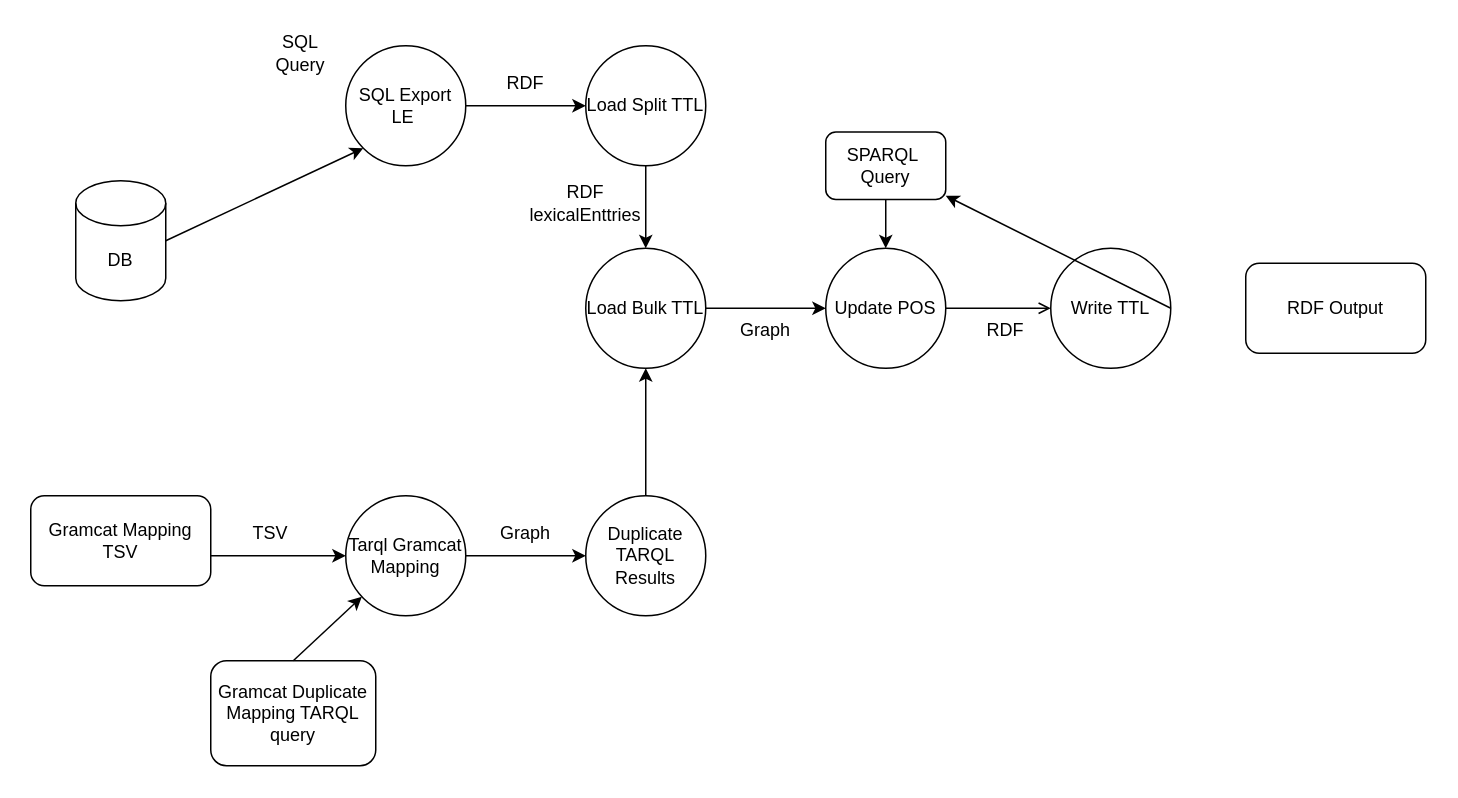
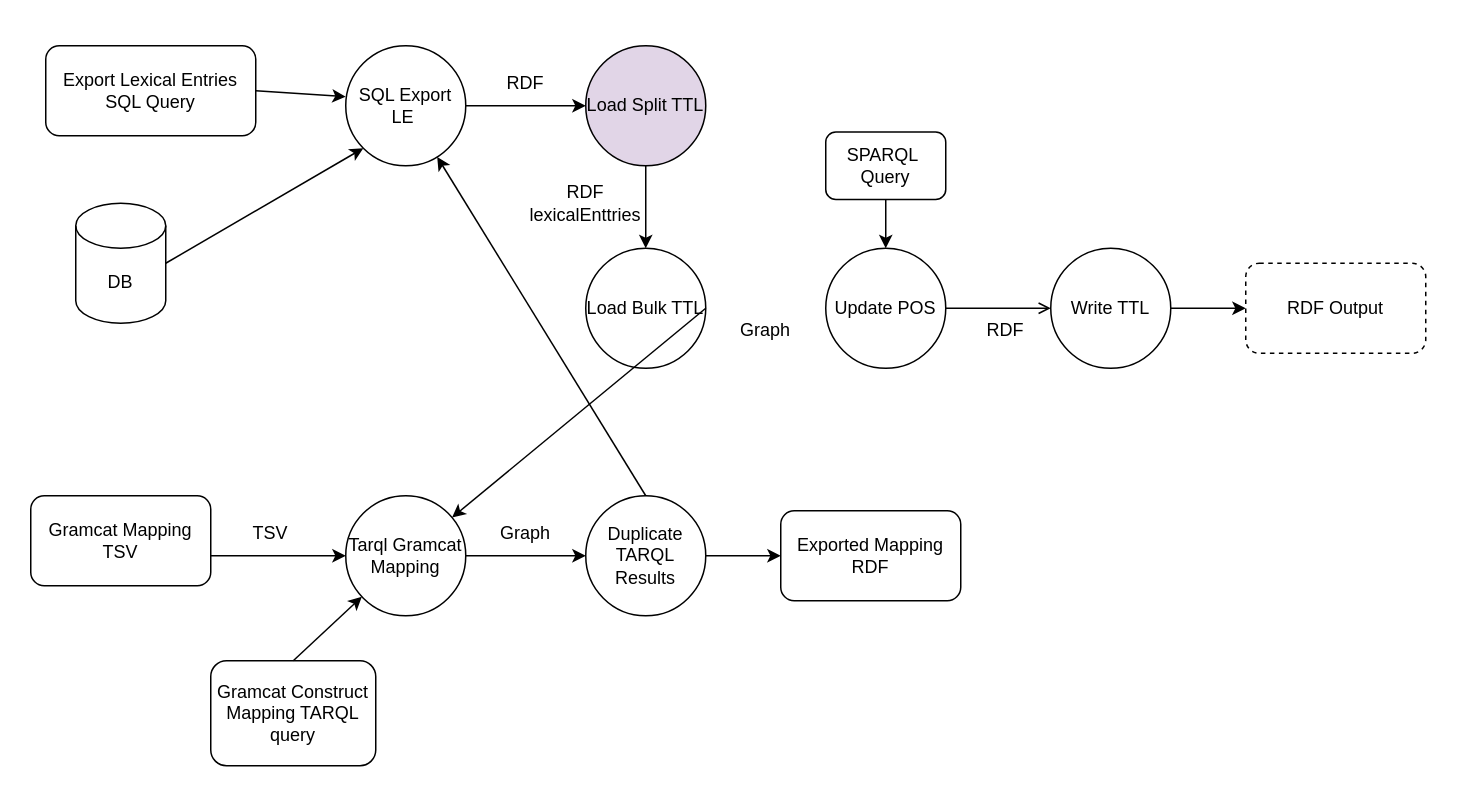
(301, 53) -> none
none -> (151, 91)
none -> (296, 93)
(646, 106) -> (646, 106)
(121, 241) -> (121, 263)
(1063, 254) -> (1203, 308)
(761, 308) -> (583, 410)
(1336, 308) -> (1336, 308)
(646, 437) -> (544, 330)
none -> (738, 556)
none -> (871, 556)
(293, 713) -> (293, 713)
